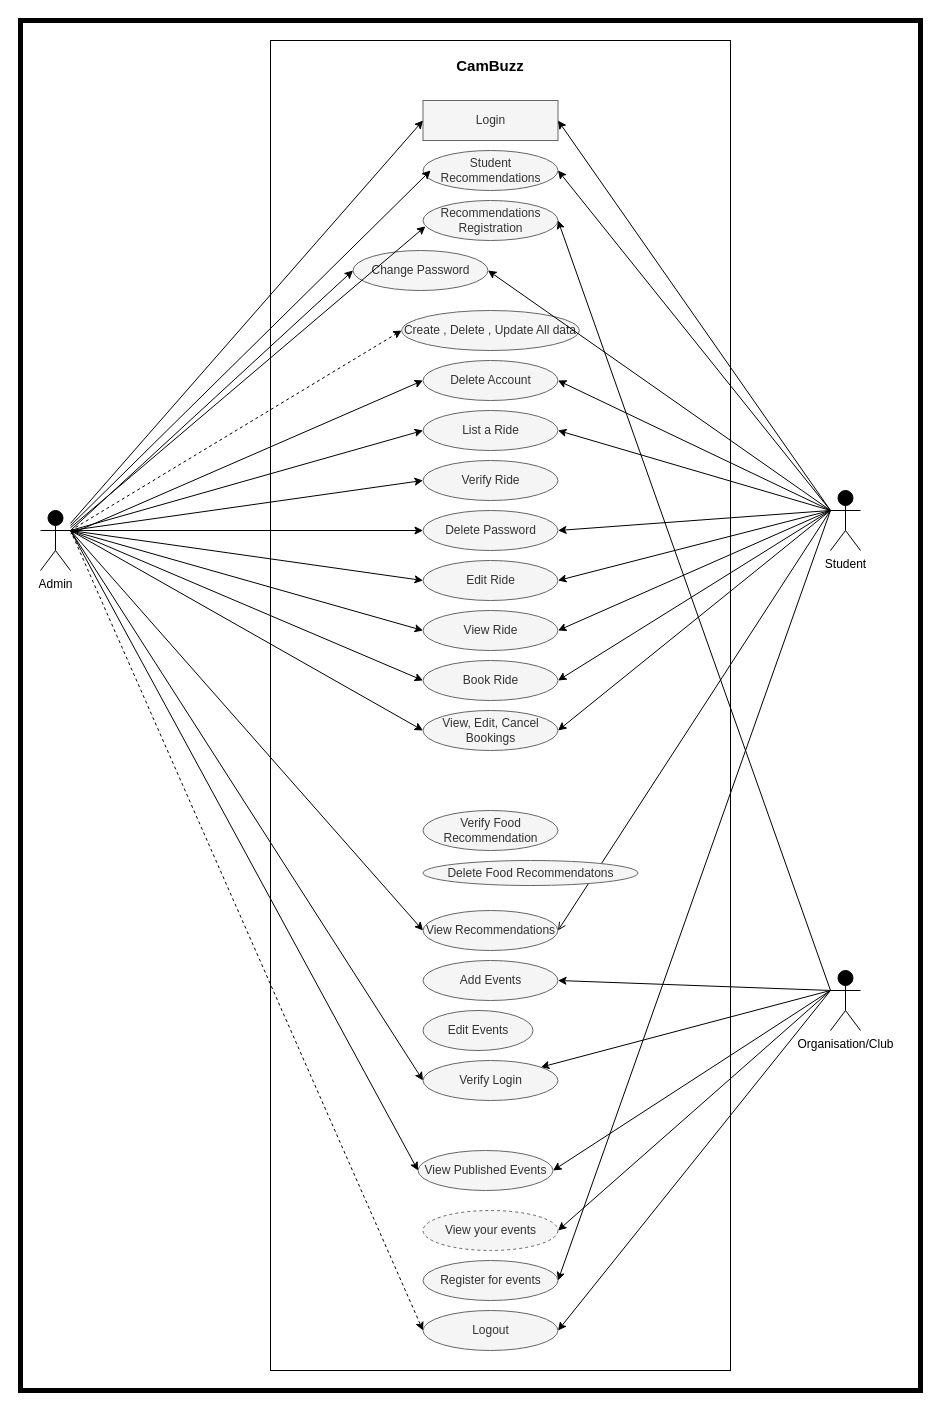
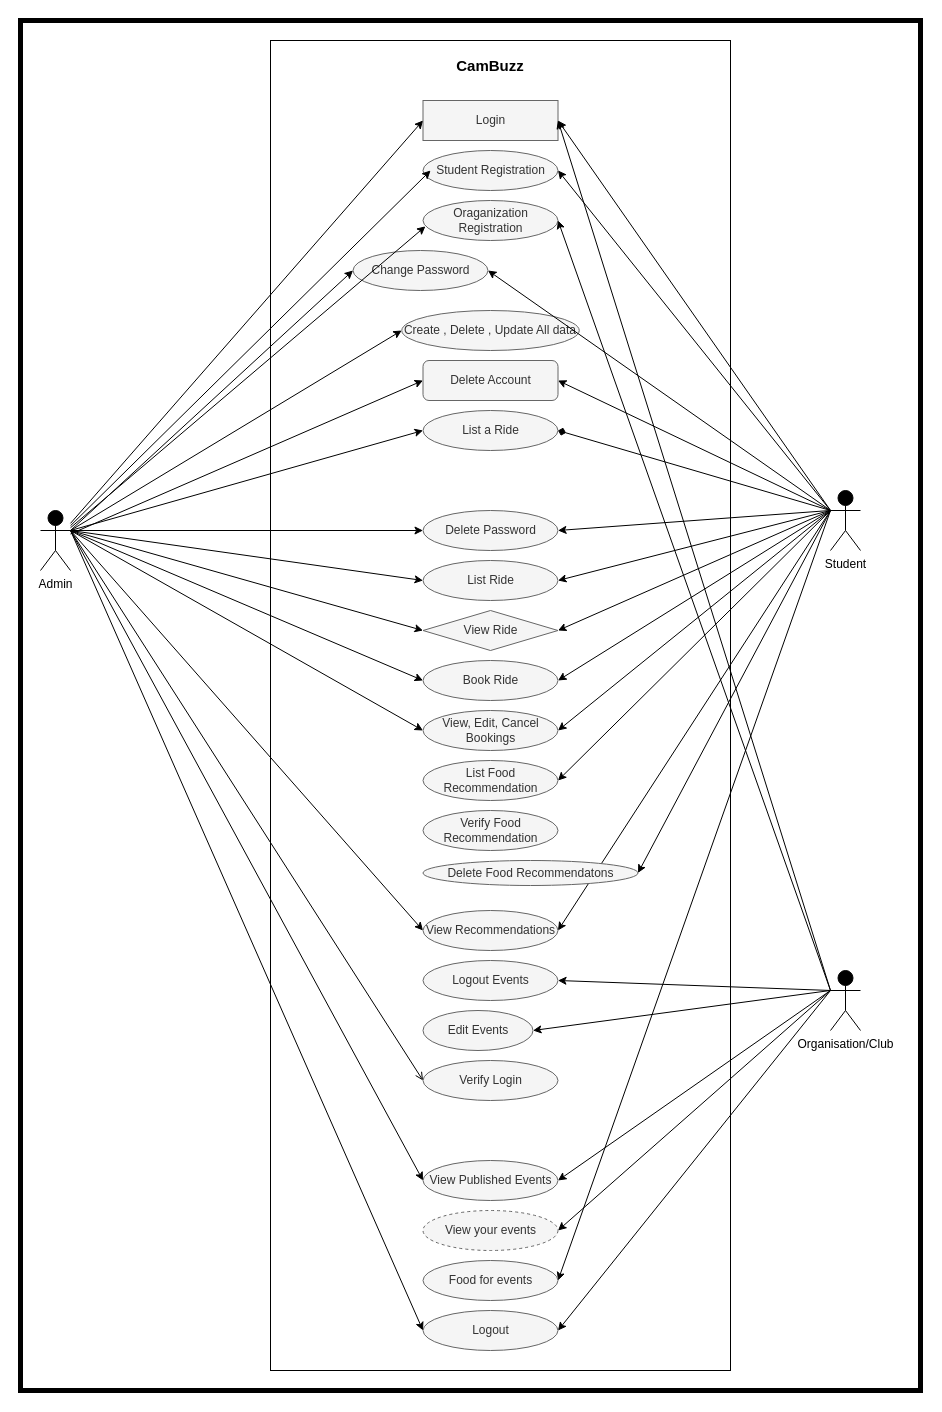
(491, 171) -> (491, 171)
(491, 221) -> (491, 221)
(491, 381) -> (491, 381)
(235, 431) -> (235, 431)
(565, 433) -> (566, 433)
(491, 481) -> none
(251, 505) -> none
(491, 581) -> (491, 581)
none -> (704, 586)
(491, 631) -> (491, 631)
none -> (693, 647)
none -> (732, 696)
none -> (491, 781)
(561, 925) -> (563, 923)
(248, 934) -> (248, 934)
(491, 981) -> (491, 981)
(684, 1029) -> (682, 1010)
(418, 1073) -> (420, 1075)
(486, 1171) -> (491, 1181)
(491, 1281) -> (491, 1281)
